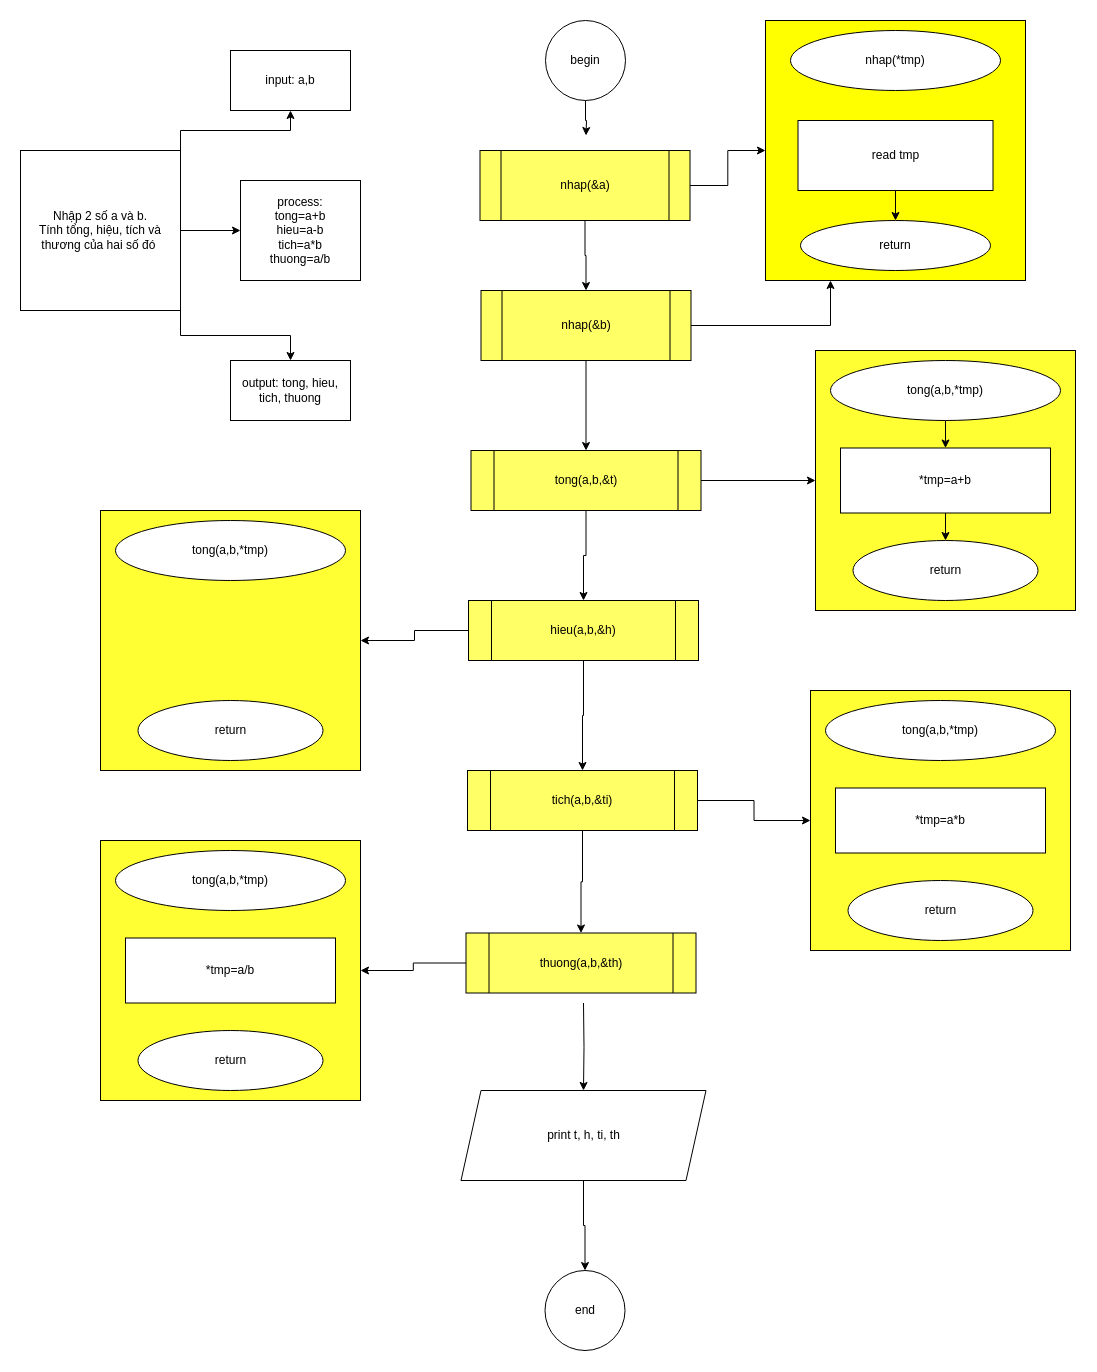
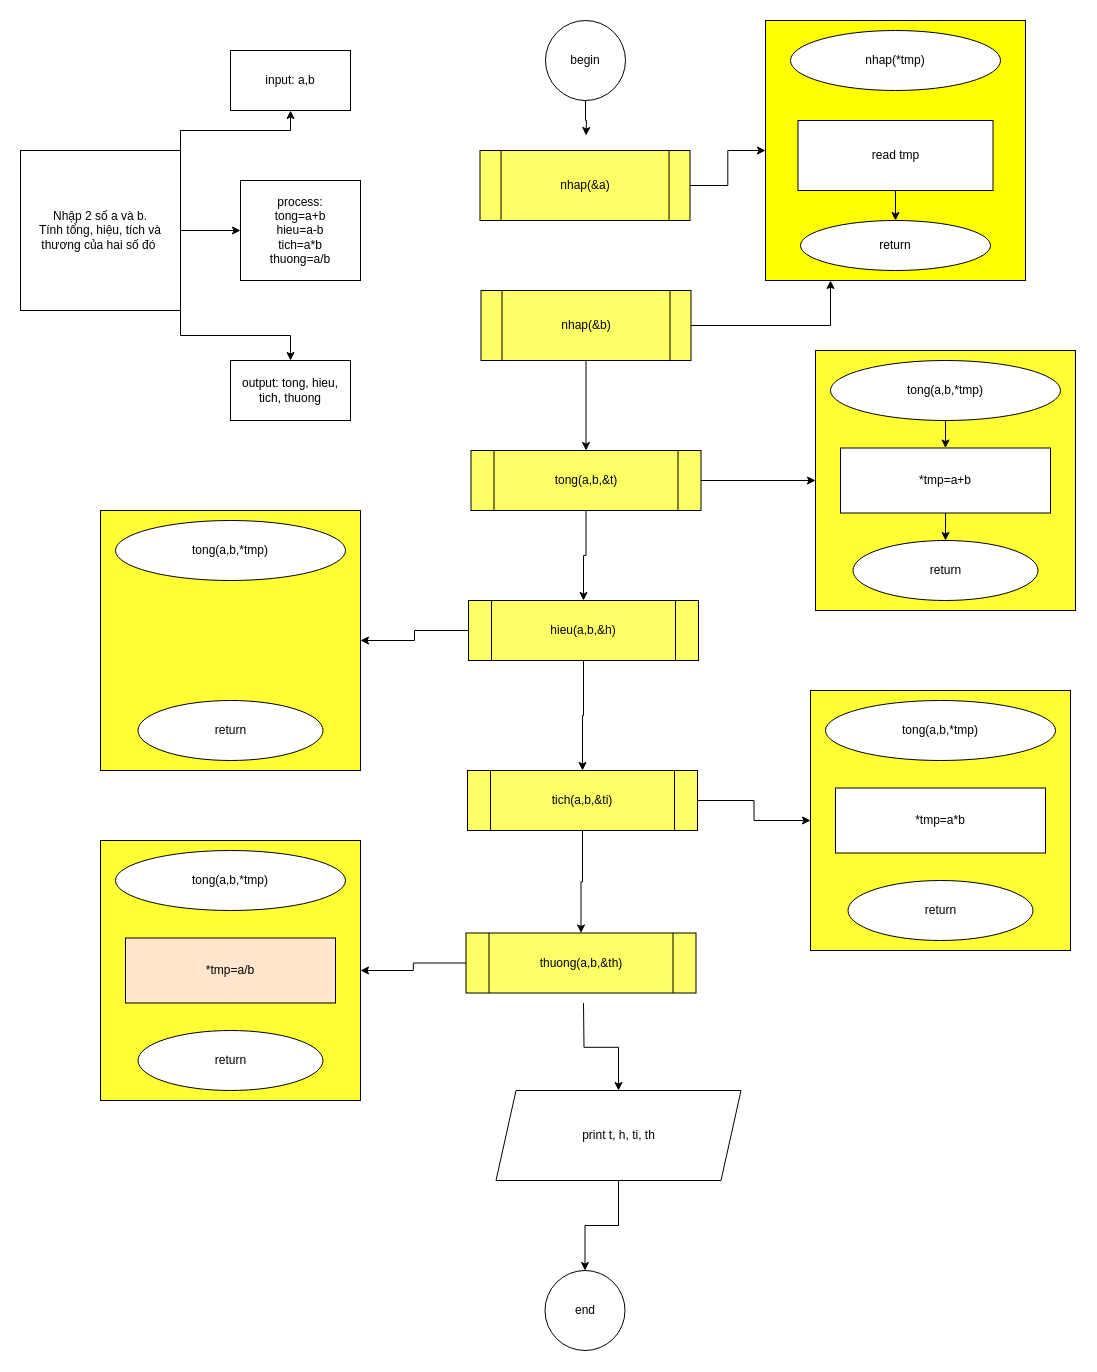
(585, 253) -> none
(231, 971) -> (231, 971)
(584, 1136) -> (619, 1136)
